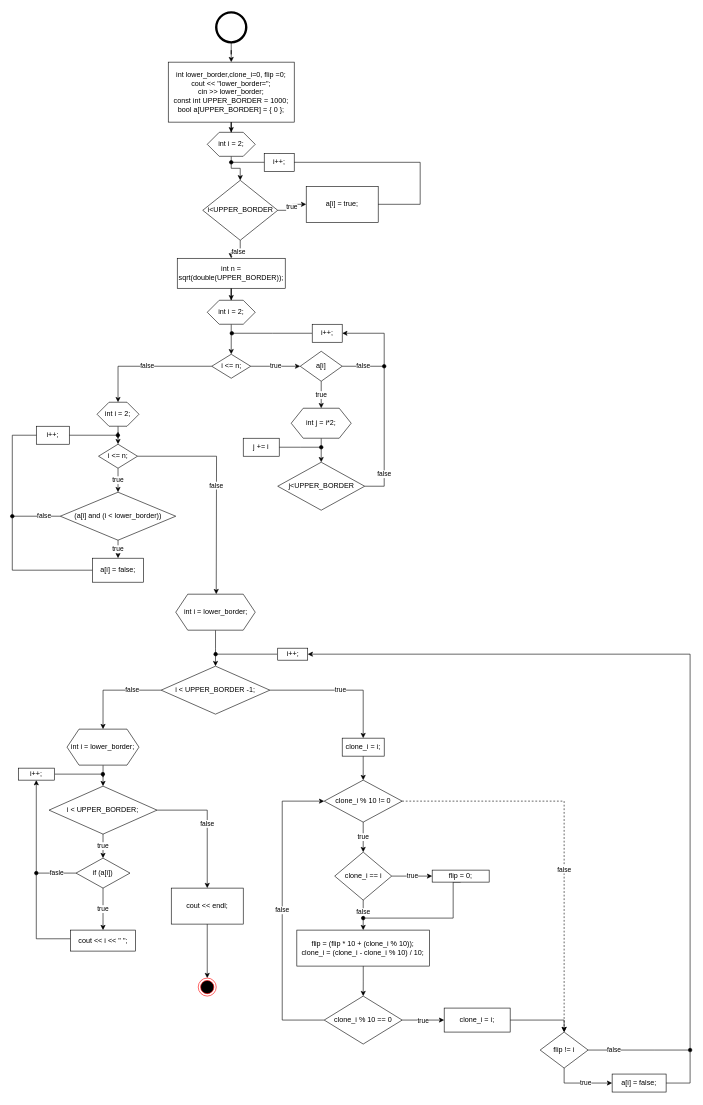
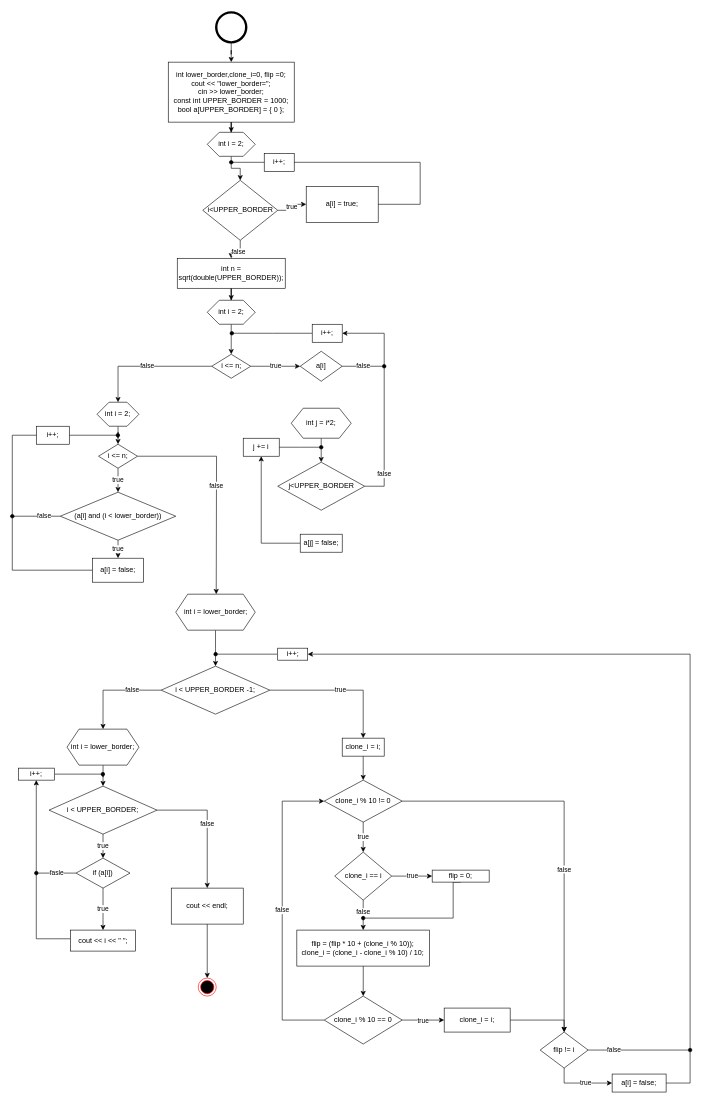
(321, 397) -> none
none -> (261, 543)
none -> (321, 543)
(564, 828) -> (564, 828)
